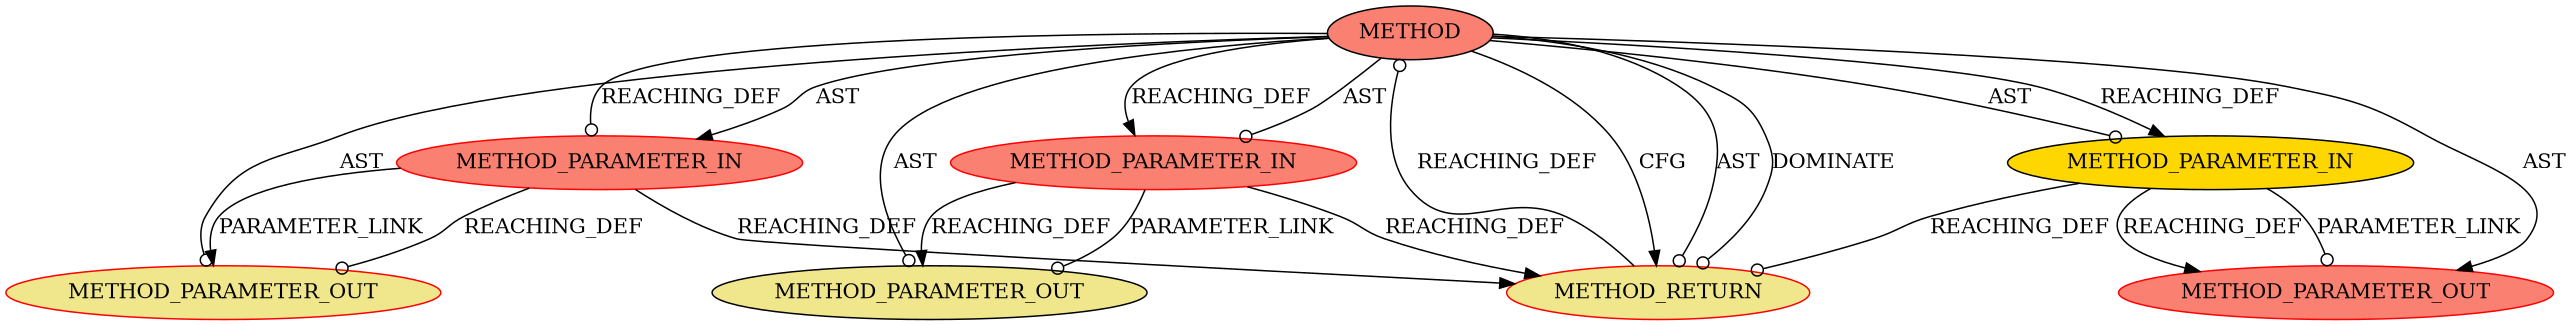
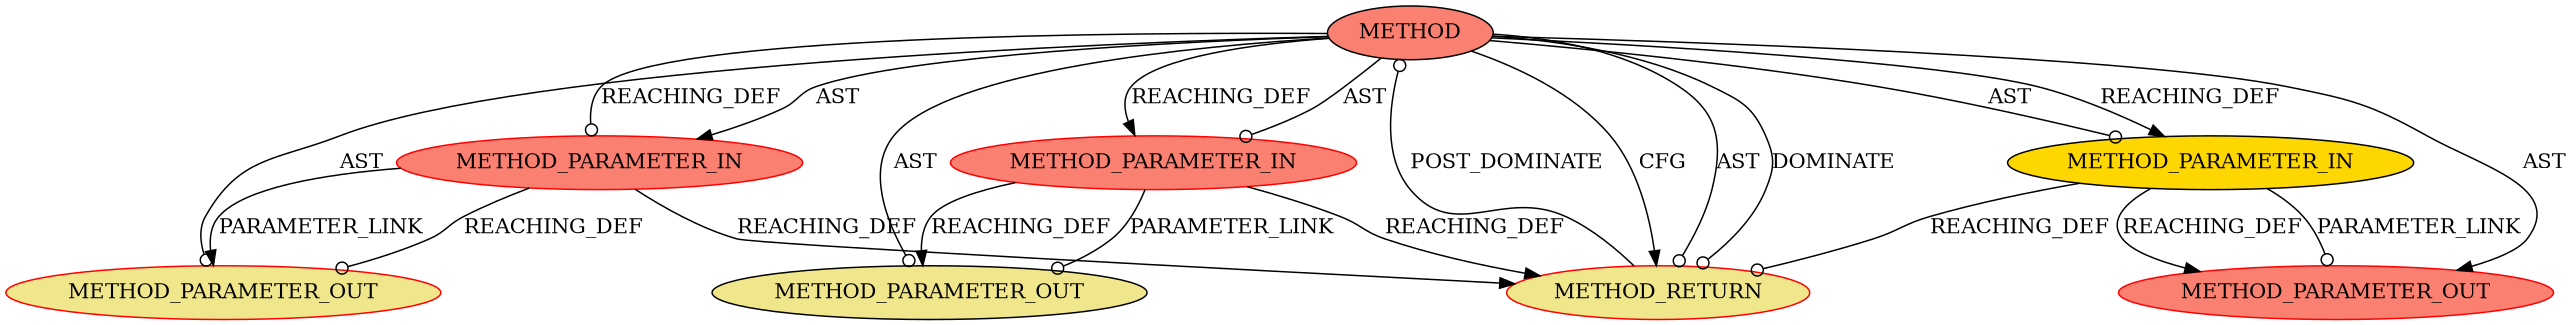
(1507, 163) -> (1507, 163)
